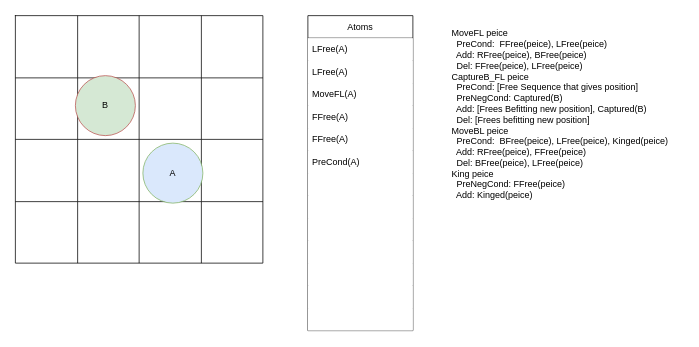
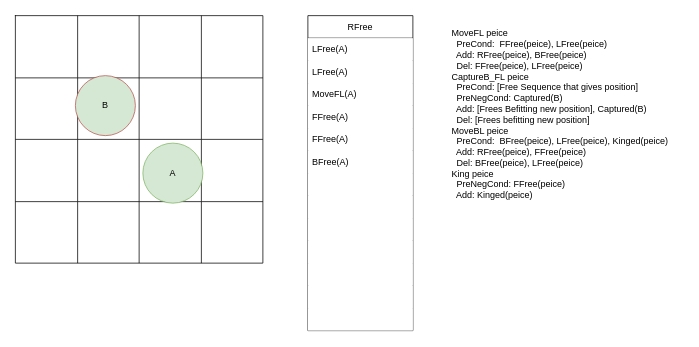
(360, 27) -> (360, 27)
(338, 162) -> (333, 162)
(173, 173) -> (173, 173)
